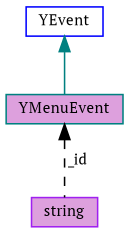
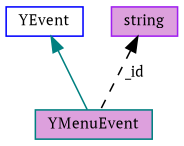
(65, 169) -> (116, 80)
